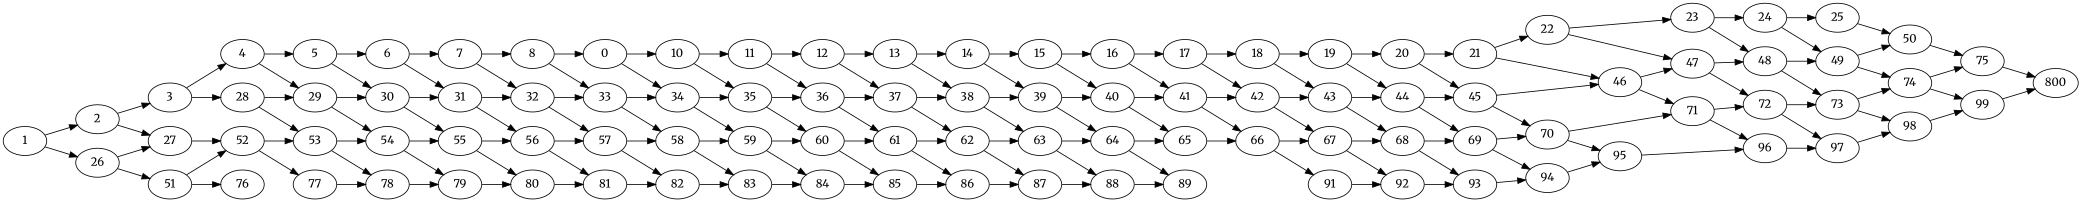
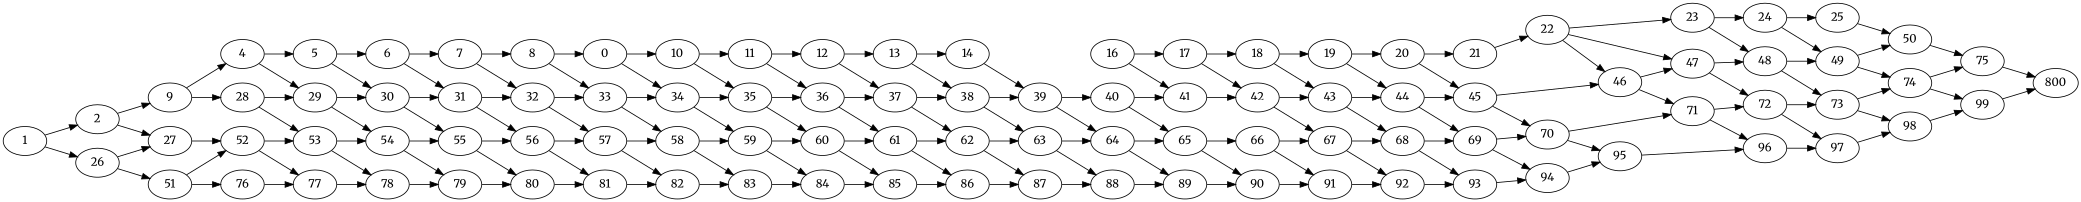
(1040, 54) -> none
(1543, 67) -> (1580, 53)
(170, 97) -> (170, 97)
(1218, 117) -> none
none -> (275, 184)
none -> (1257, 184)
